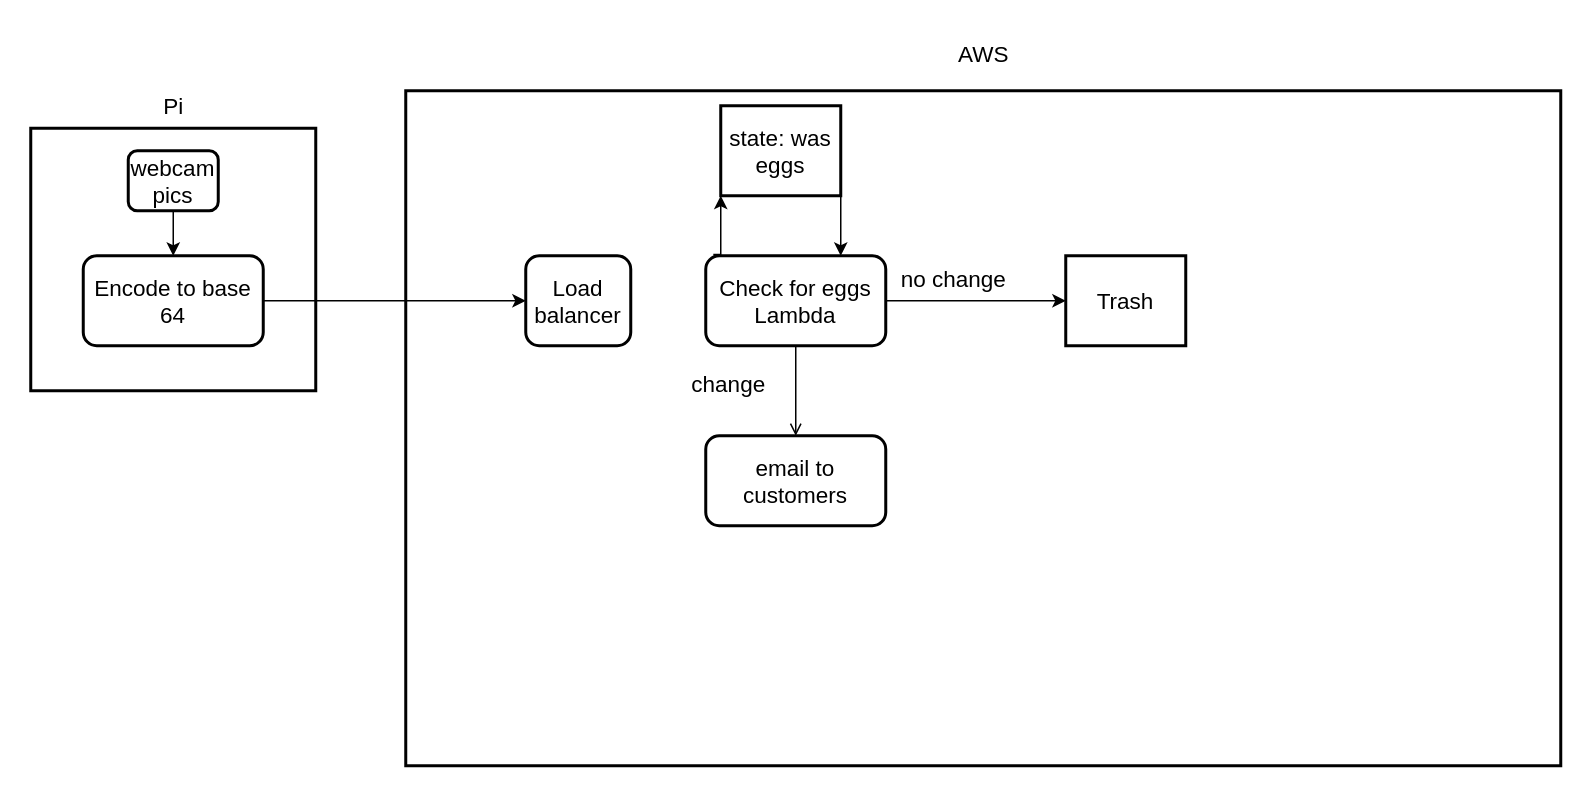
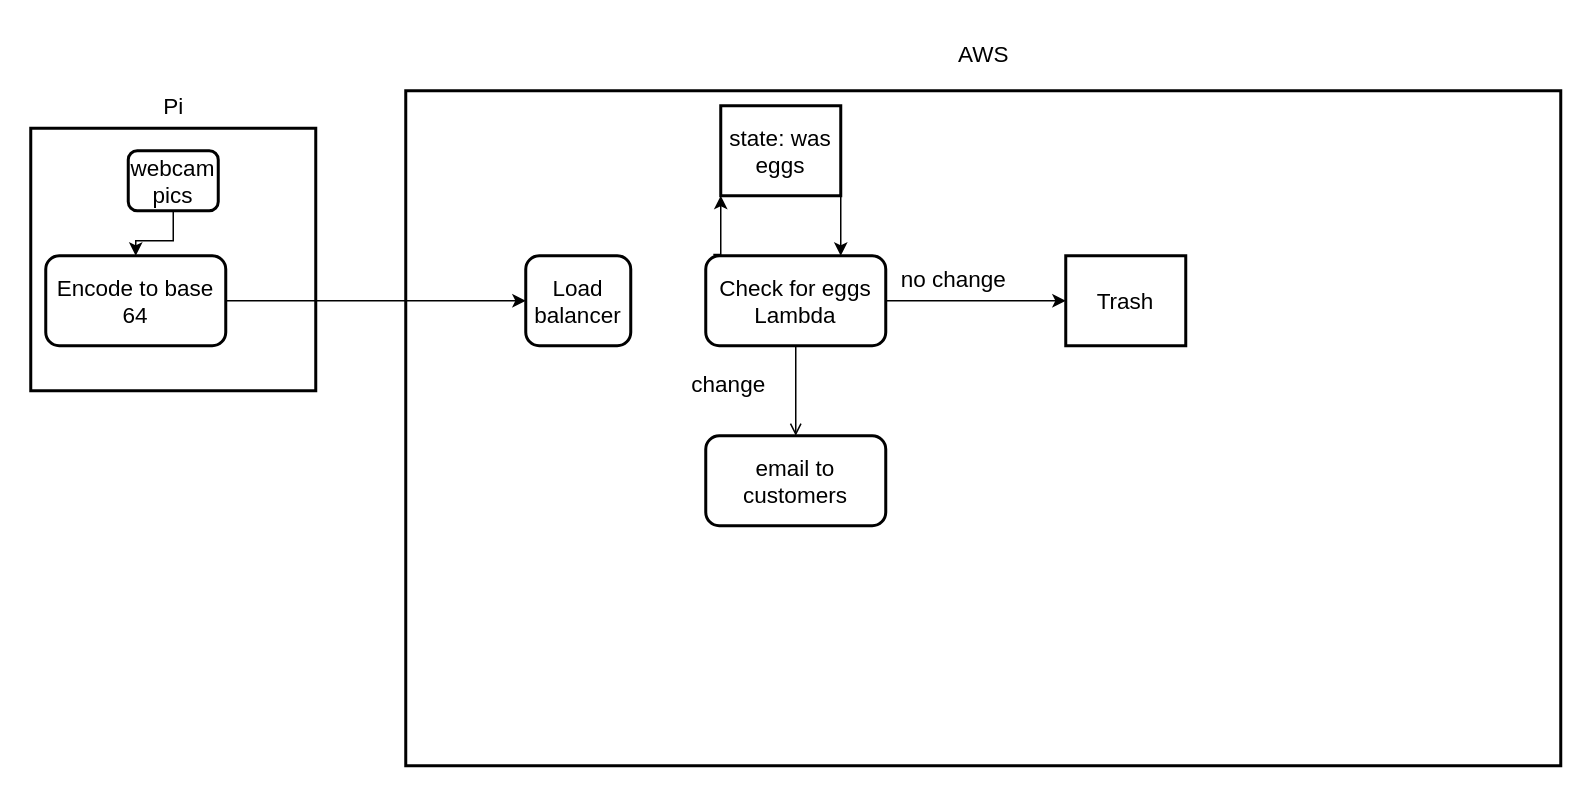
(173, 301) -> (136, 301)
